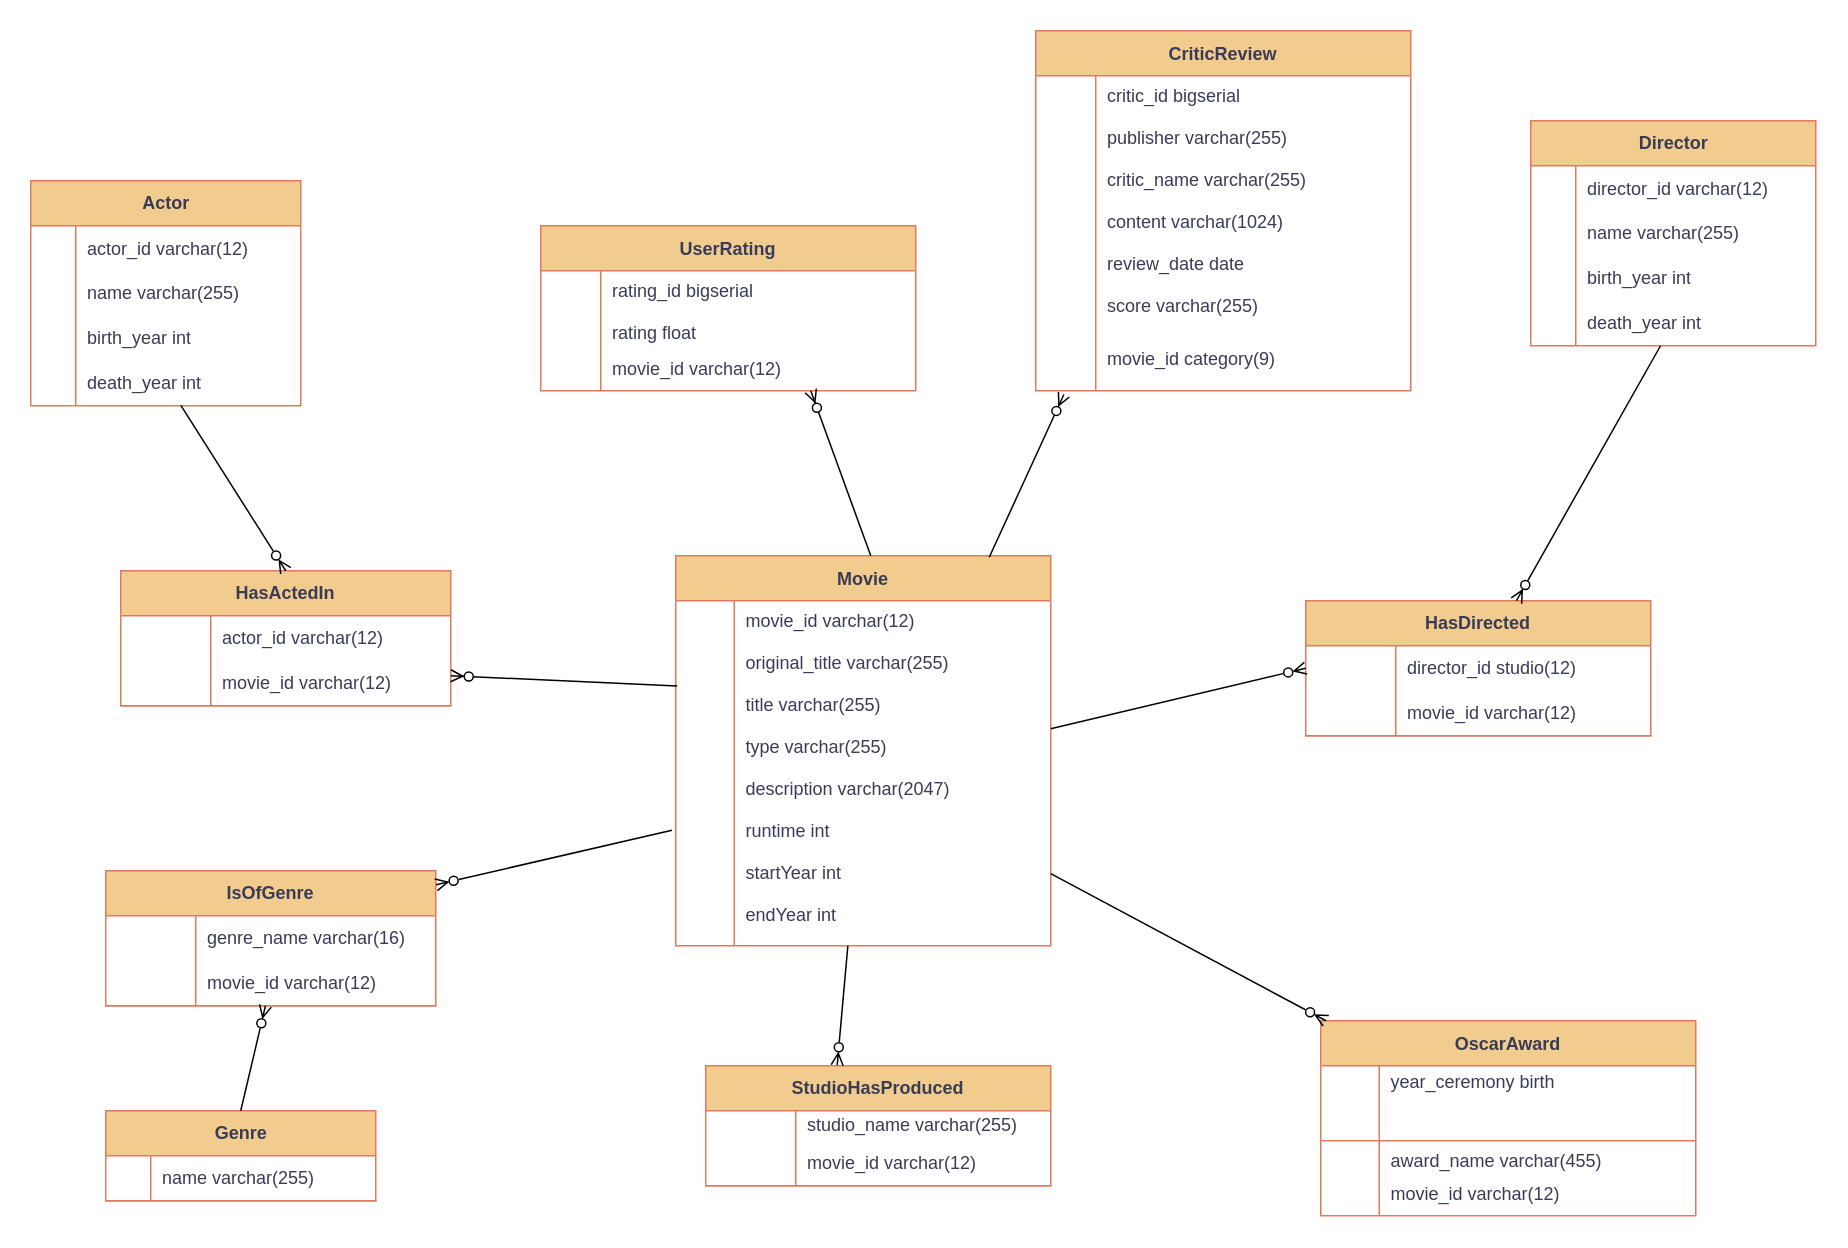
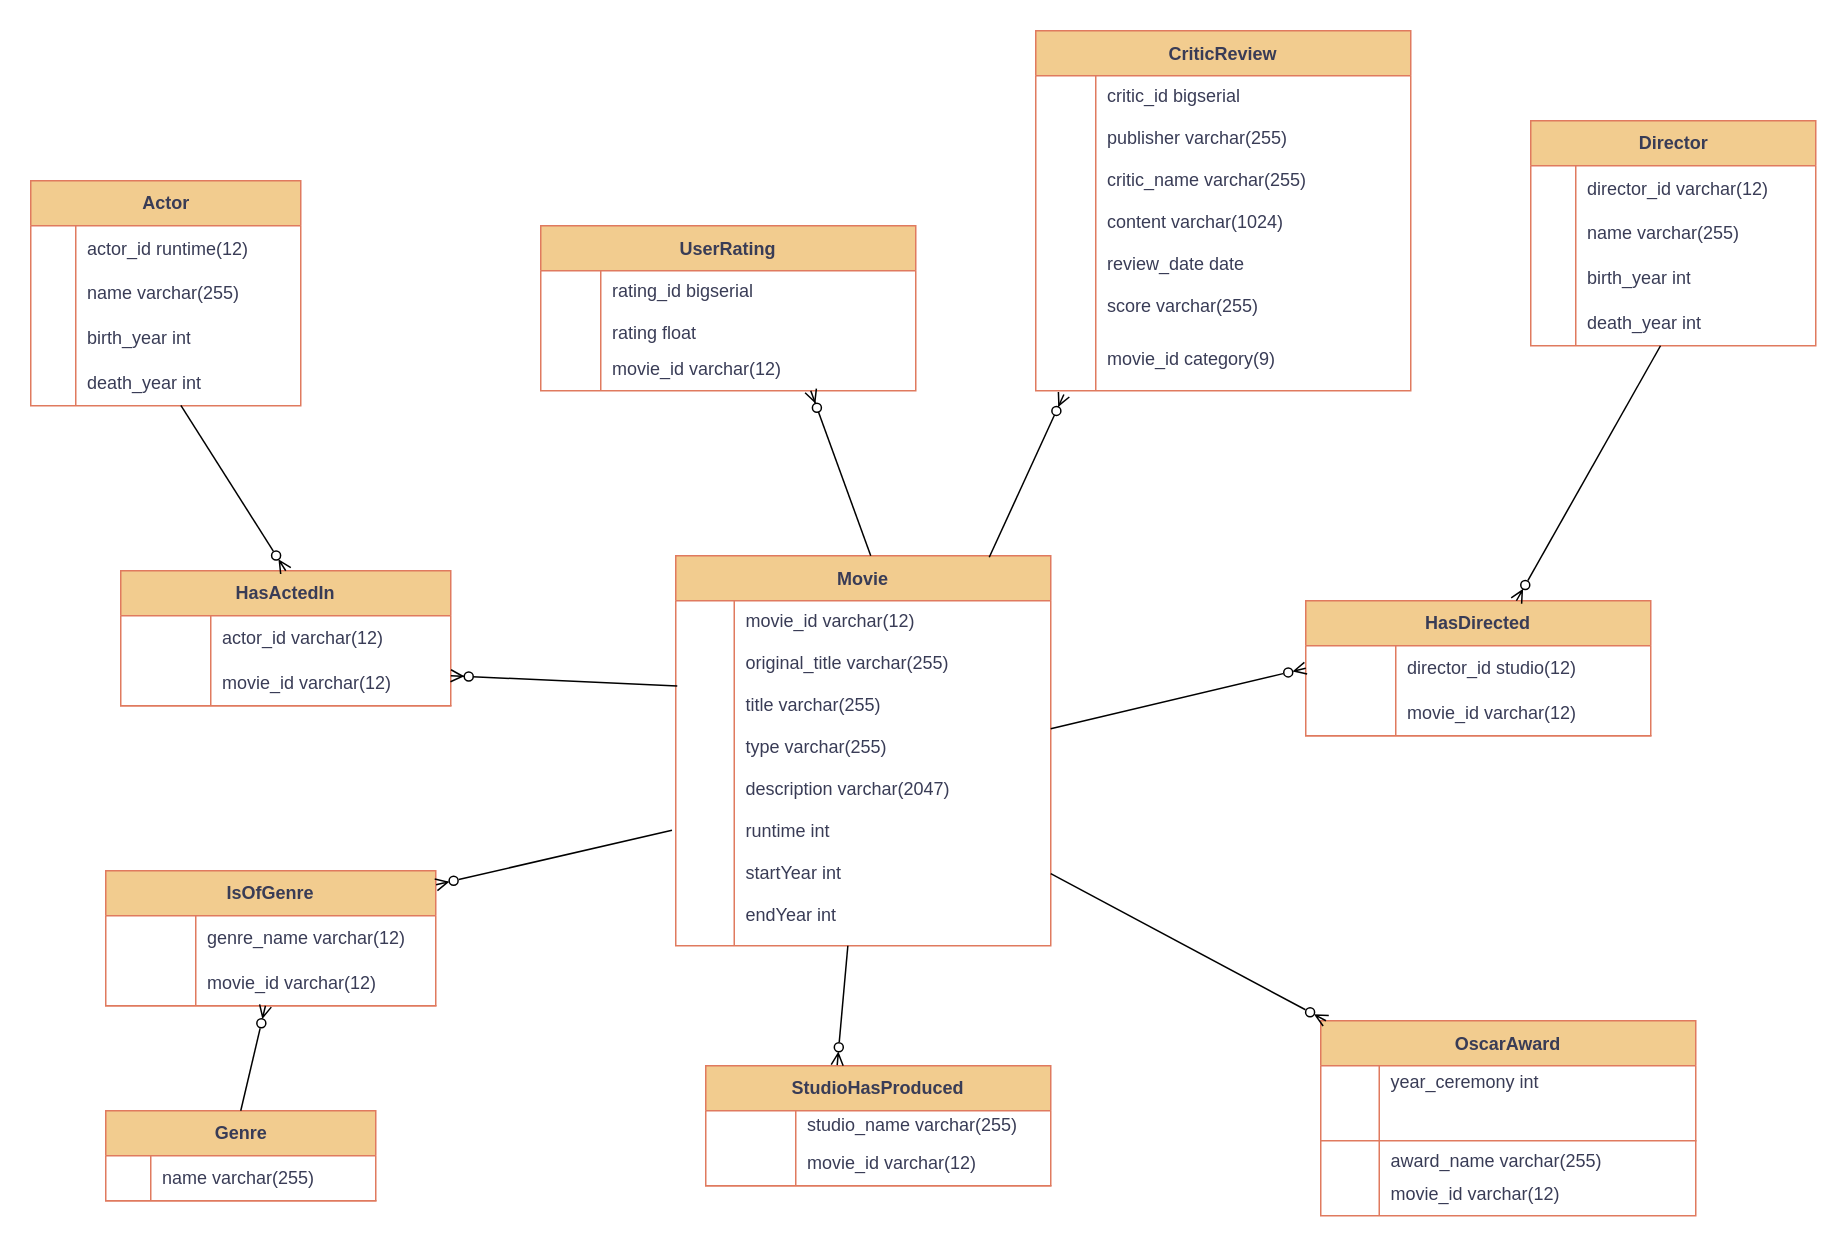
(184, 271) -> (182, 271)
(316, 938) -> (316, 938)
(1482, 1082) -> (1472, 1082)
(1504, 1161) -> (1504, 1161)
